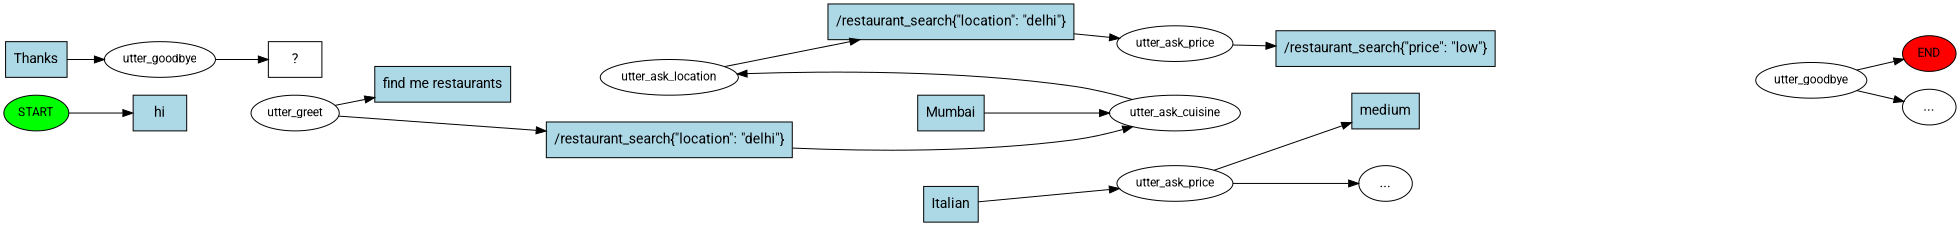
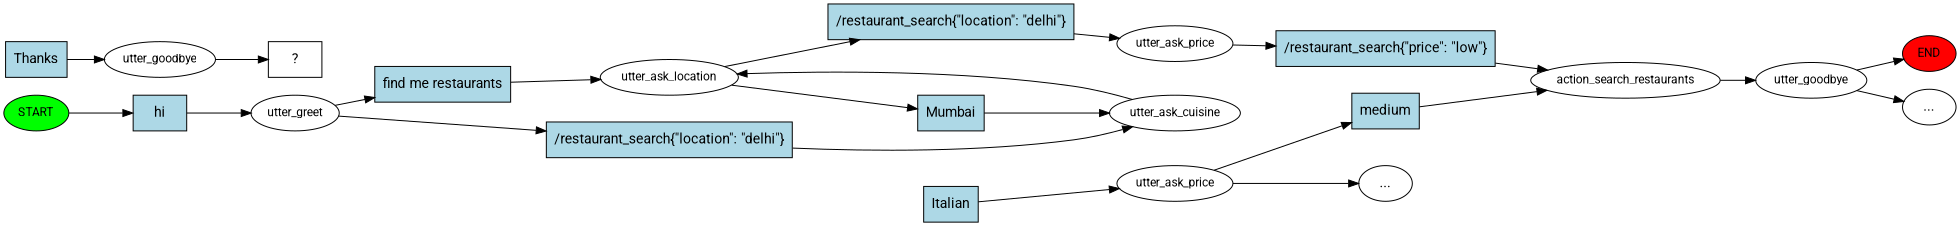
none -> (1625, 80)
none -> (551, 81)
none -> (820, 96)
none -> (214, 113)
